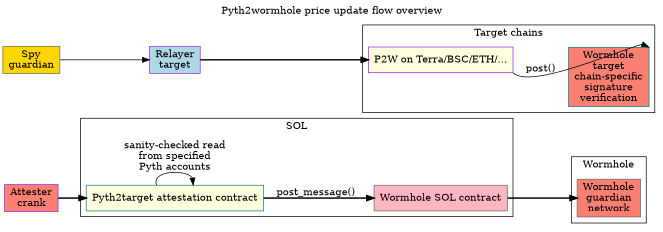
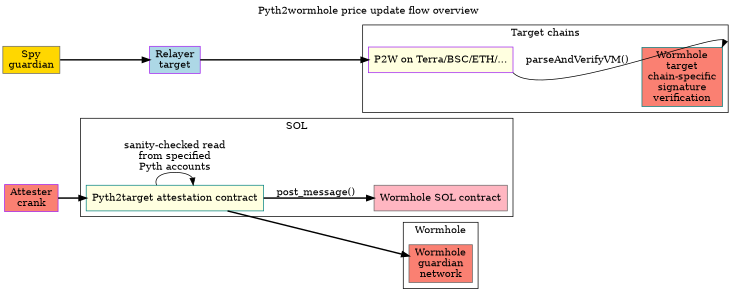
(101, 60) -> (101, 60)
(541, 69) -> (577, 60)
(539, 198) -> (315, 233)
